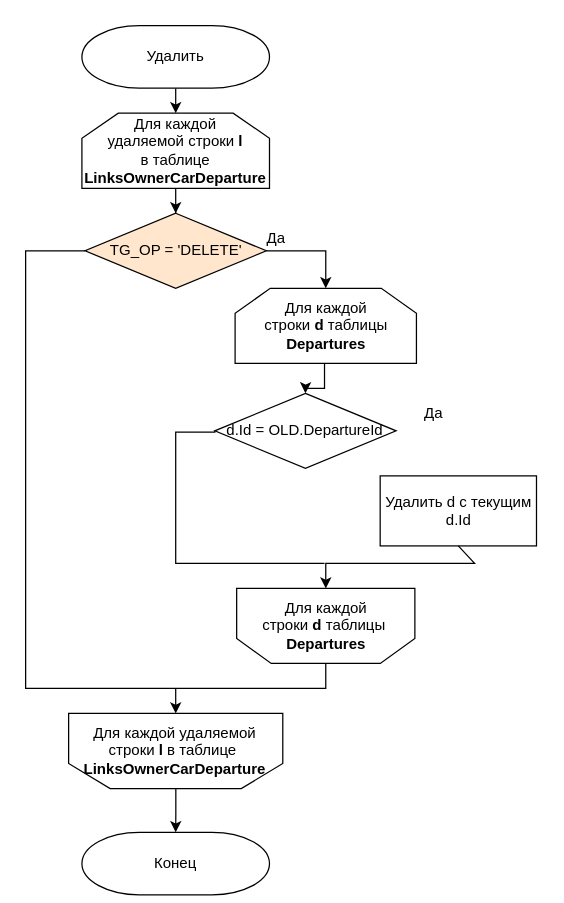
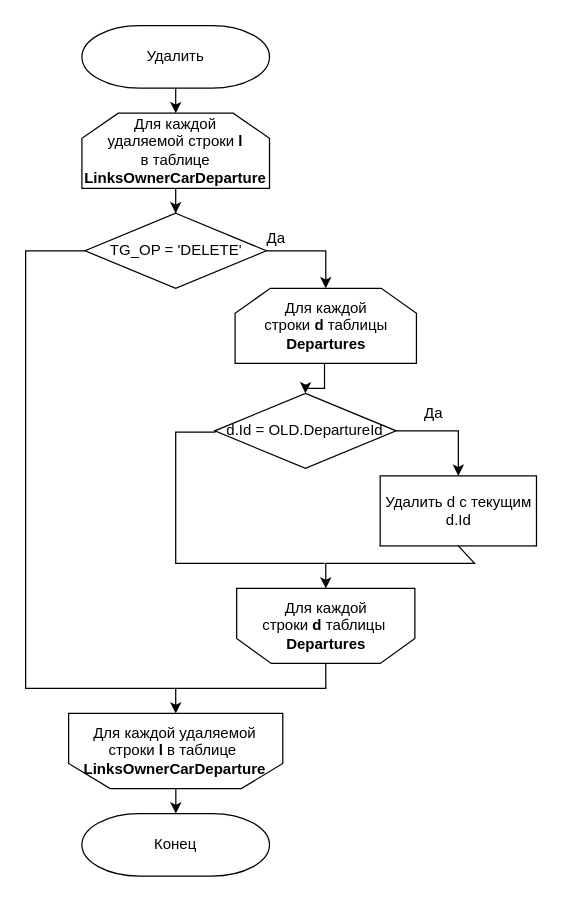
(176, 251) -> (176, 251)
none -> (445, 431)
(176, 863) -> (176, 844)
